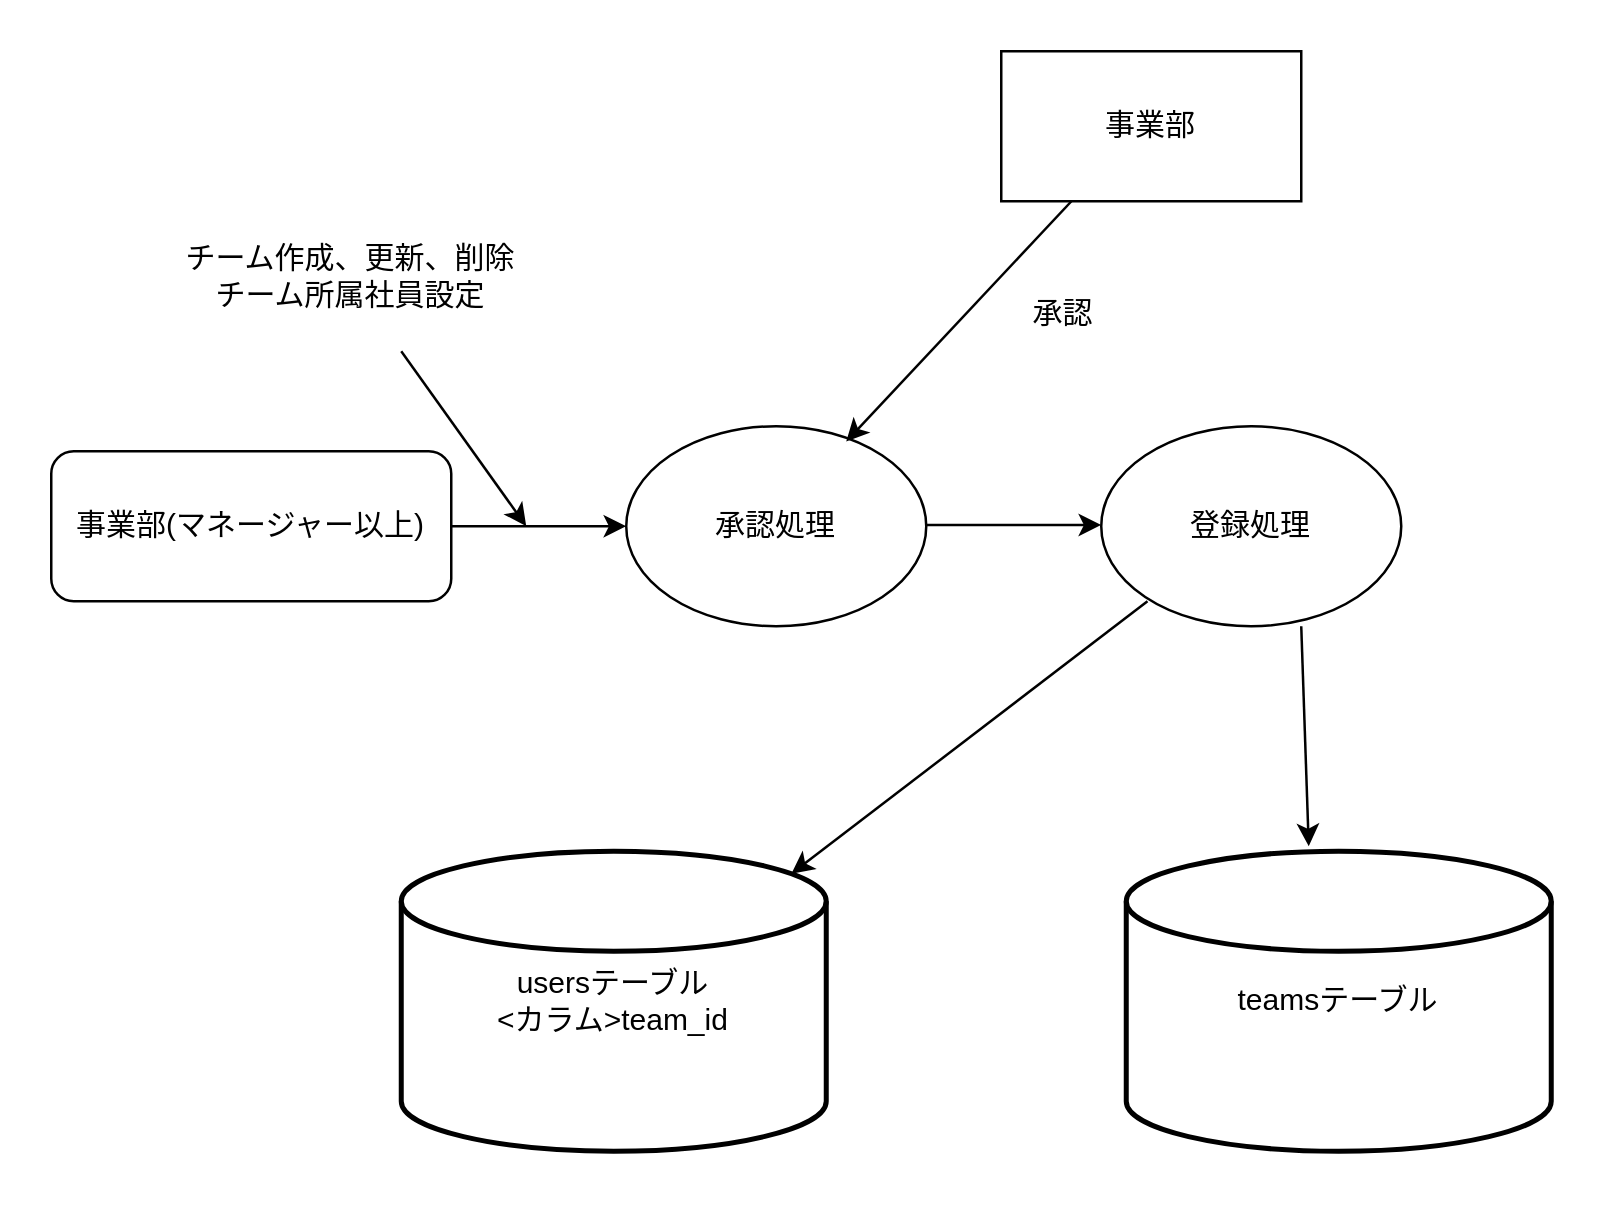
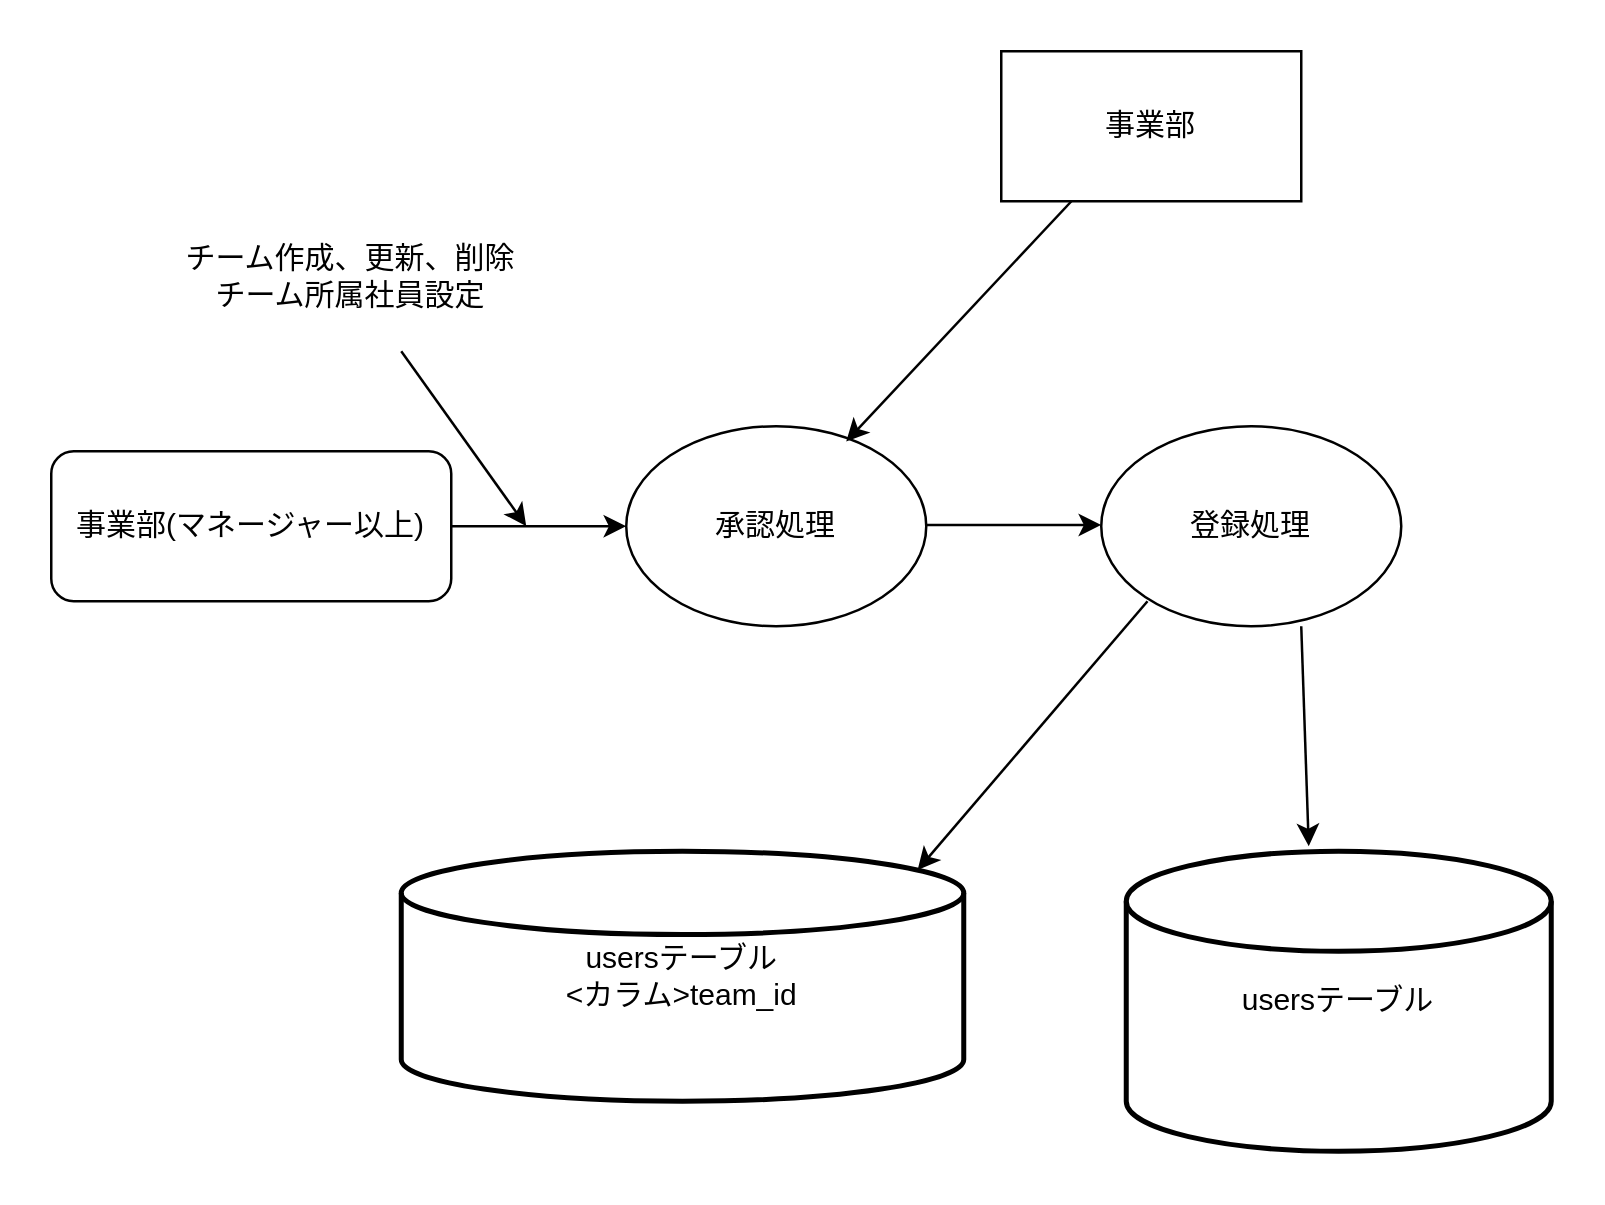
(1064, 314) -> none
(614, 1001) -> (683, 976)
(1339, 1001) -> (1339, 1001)
